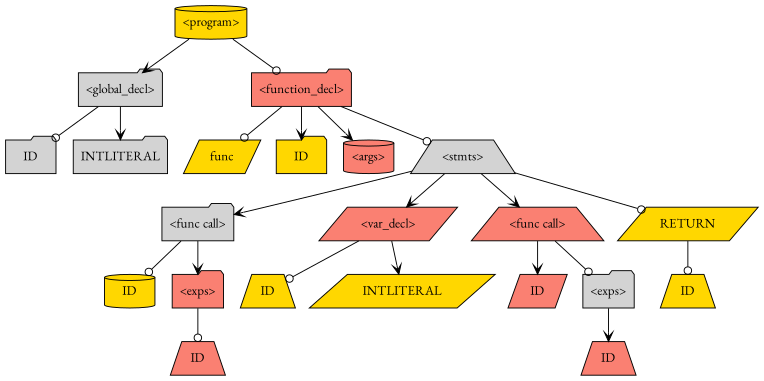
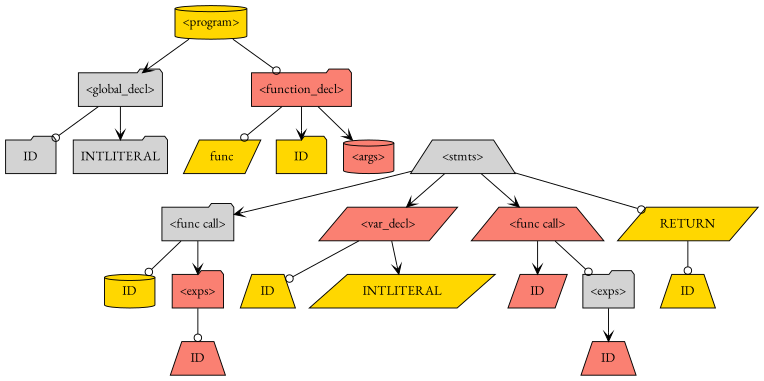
(382, 123) -> none
